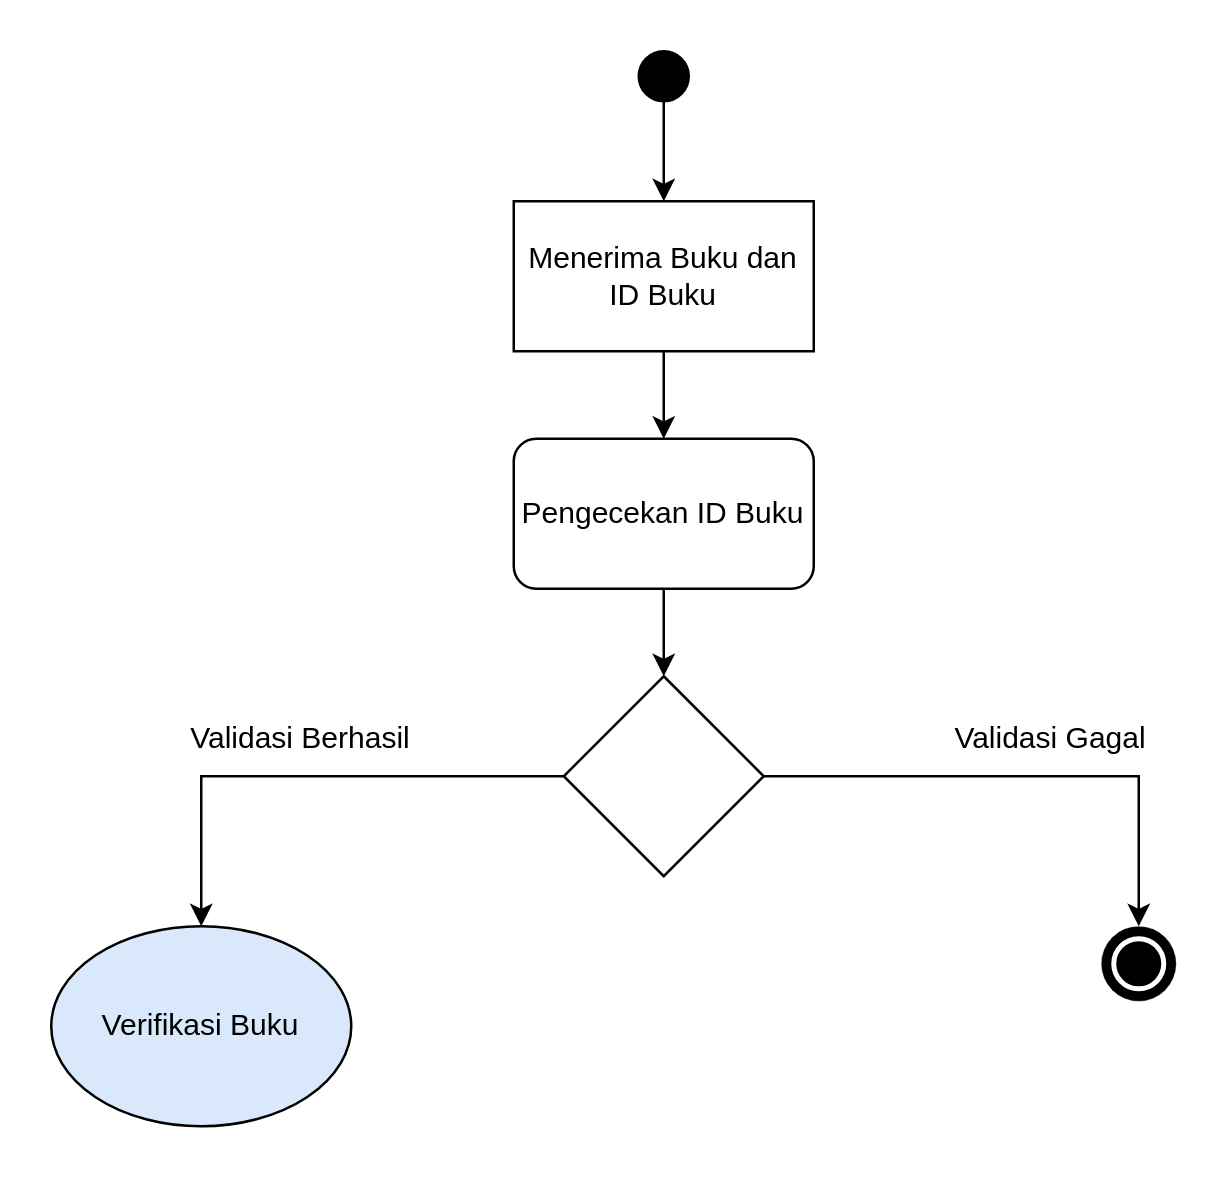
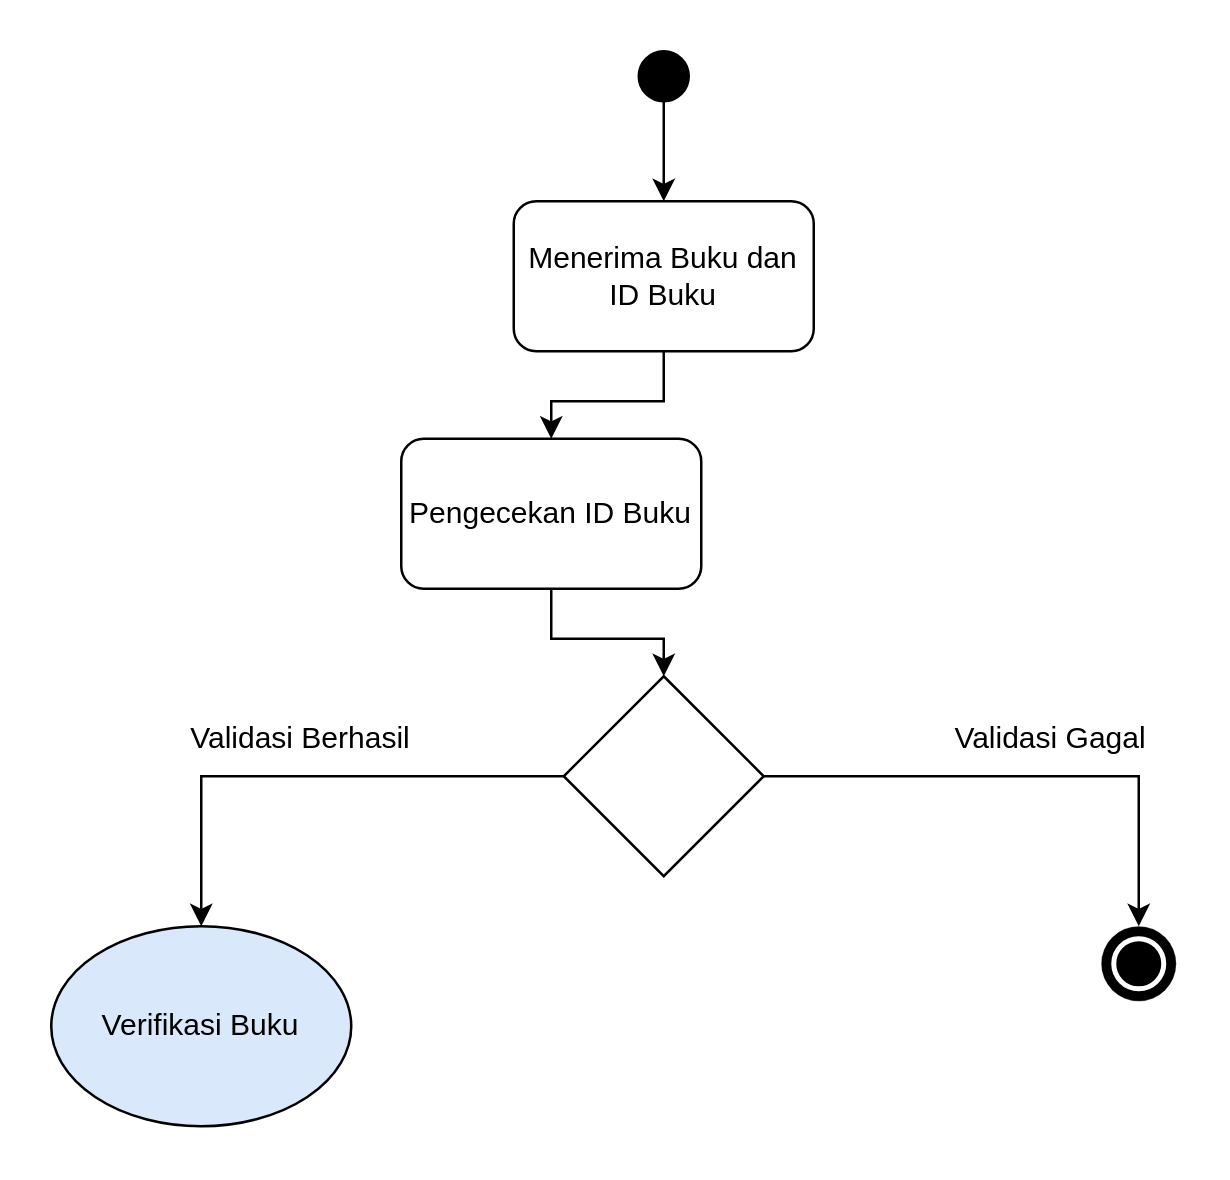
(664, 276) -> (664, 276)
(664, 514) -> (551, 514)
